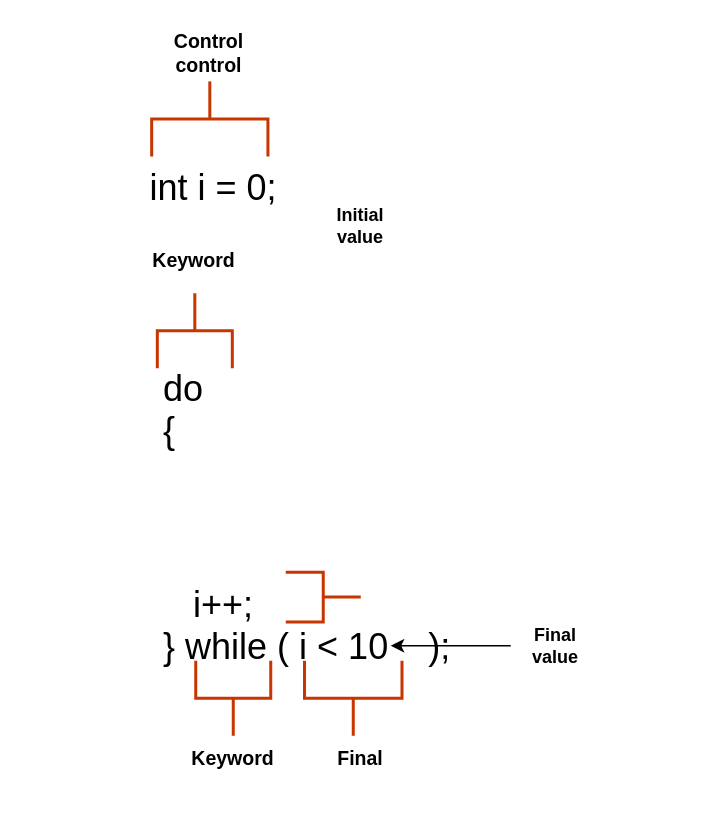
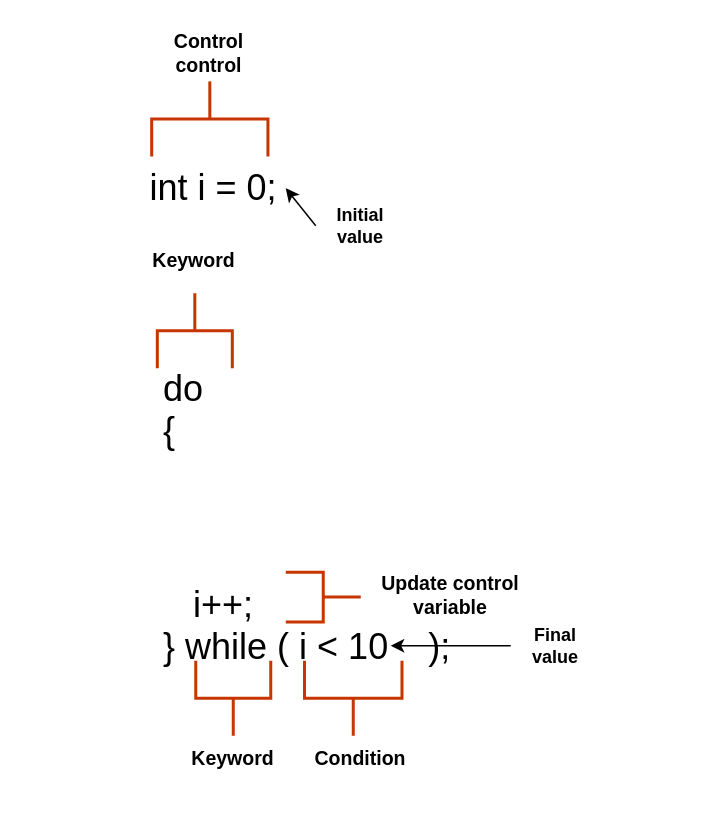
none -> (304, 211)
none -> (451, 595)
(361, 758) -> (361, 758)
